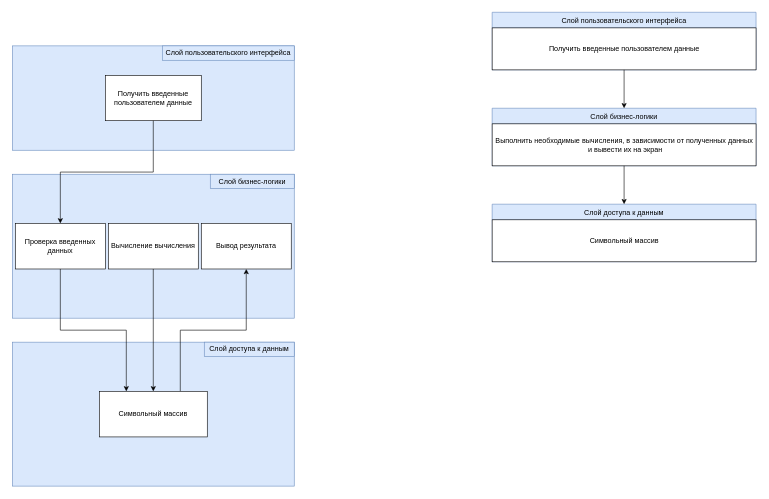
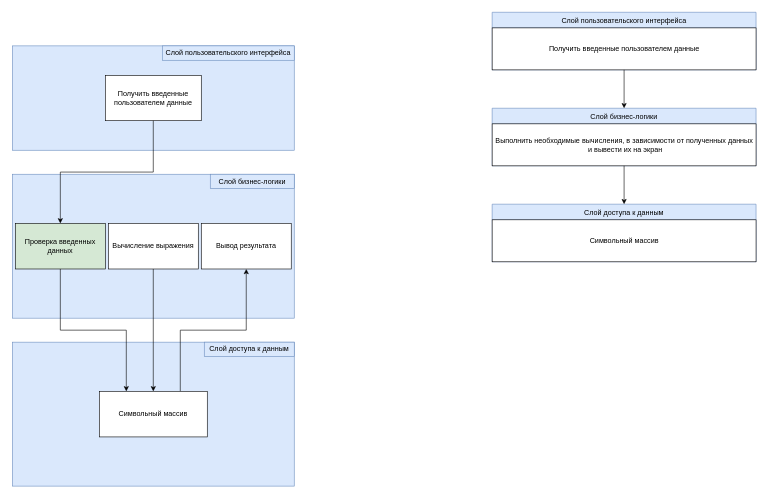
(60, 246) -> (60, 246)
(153, 246) -> (153, 246)
